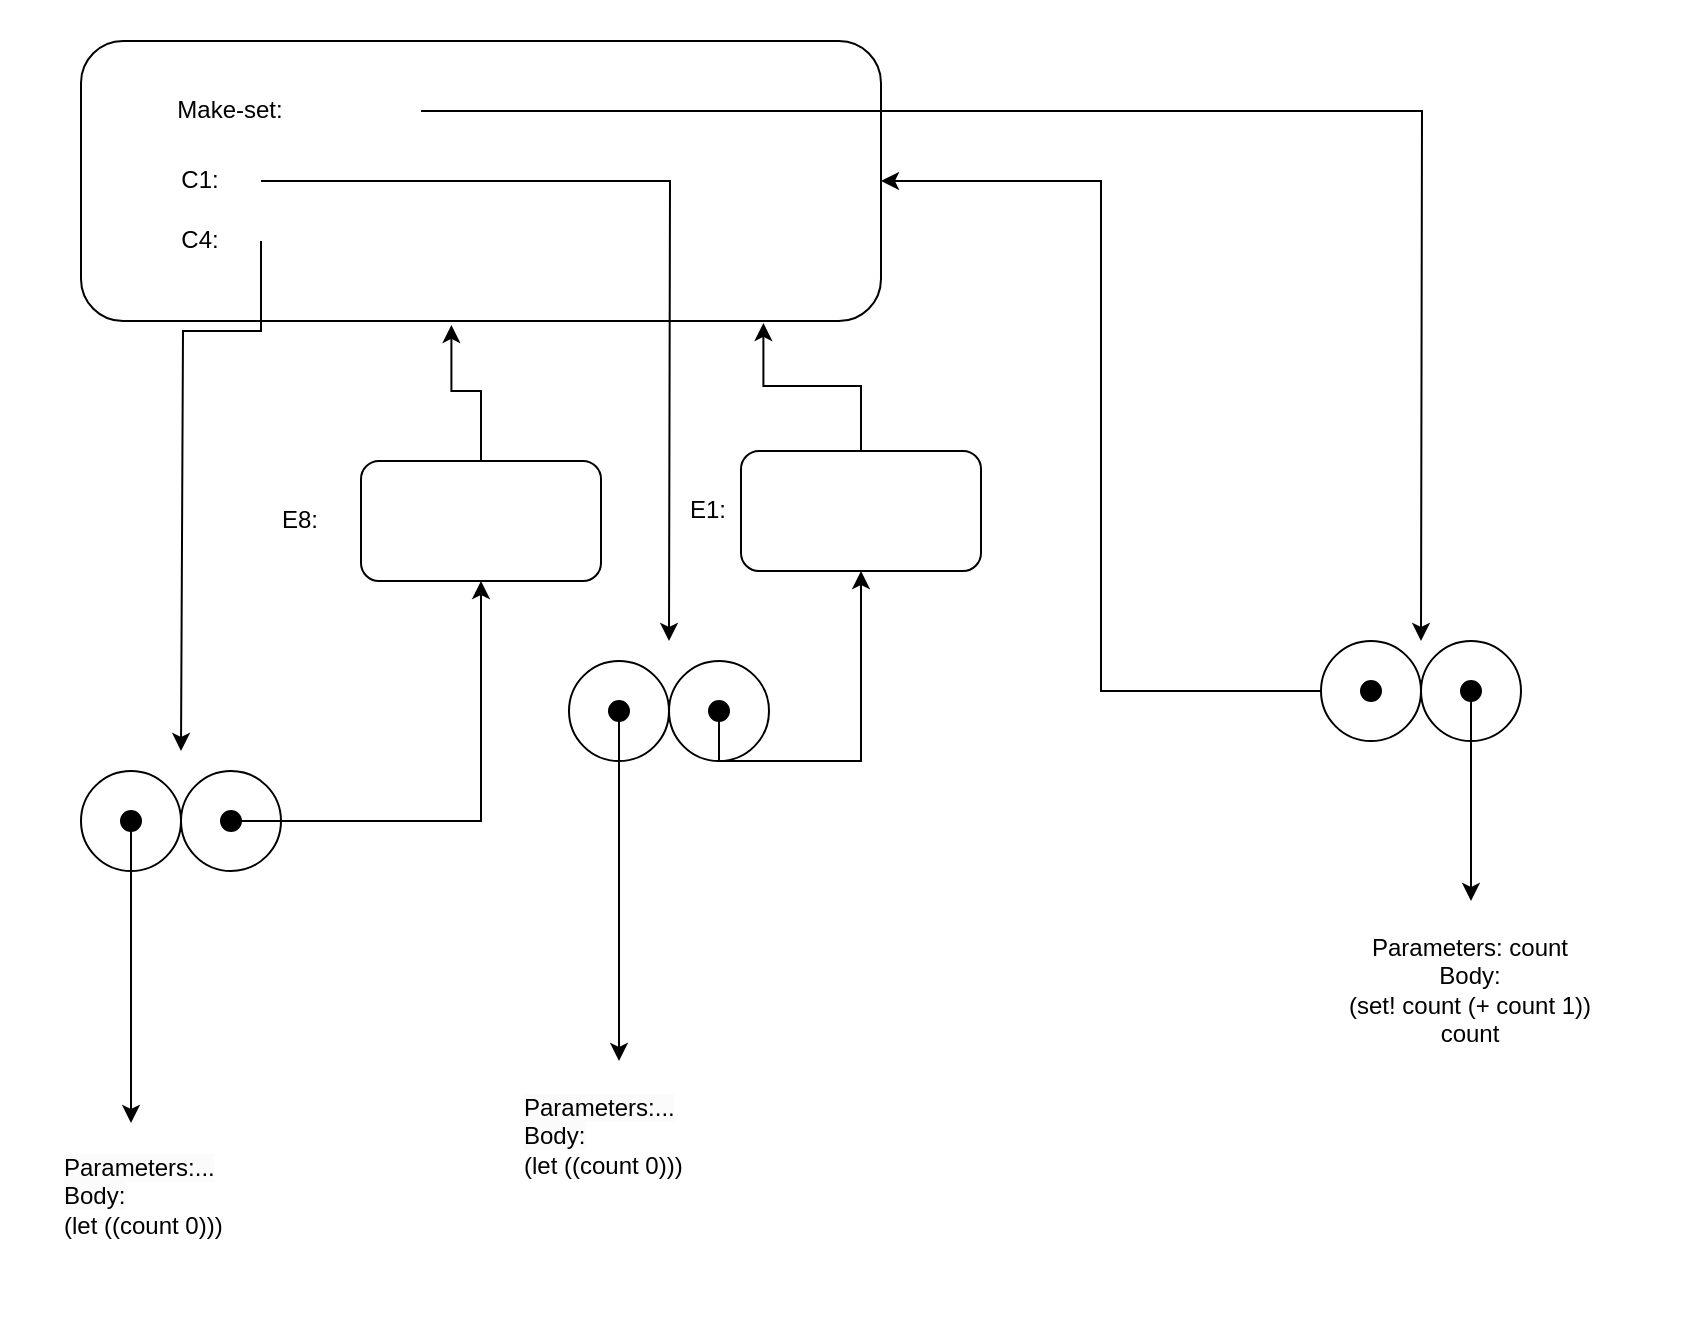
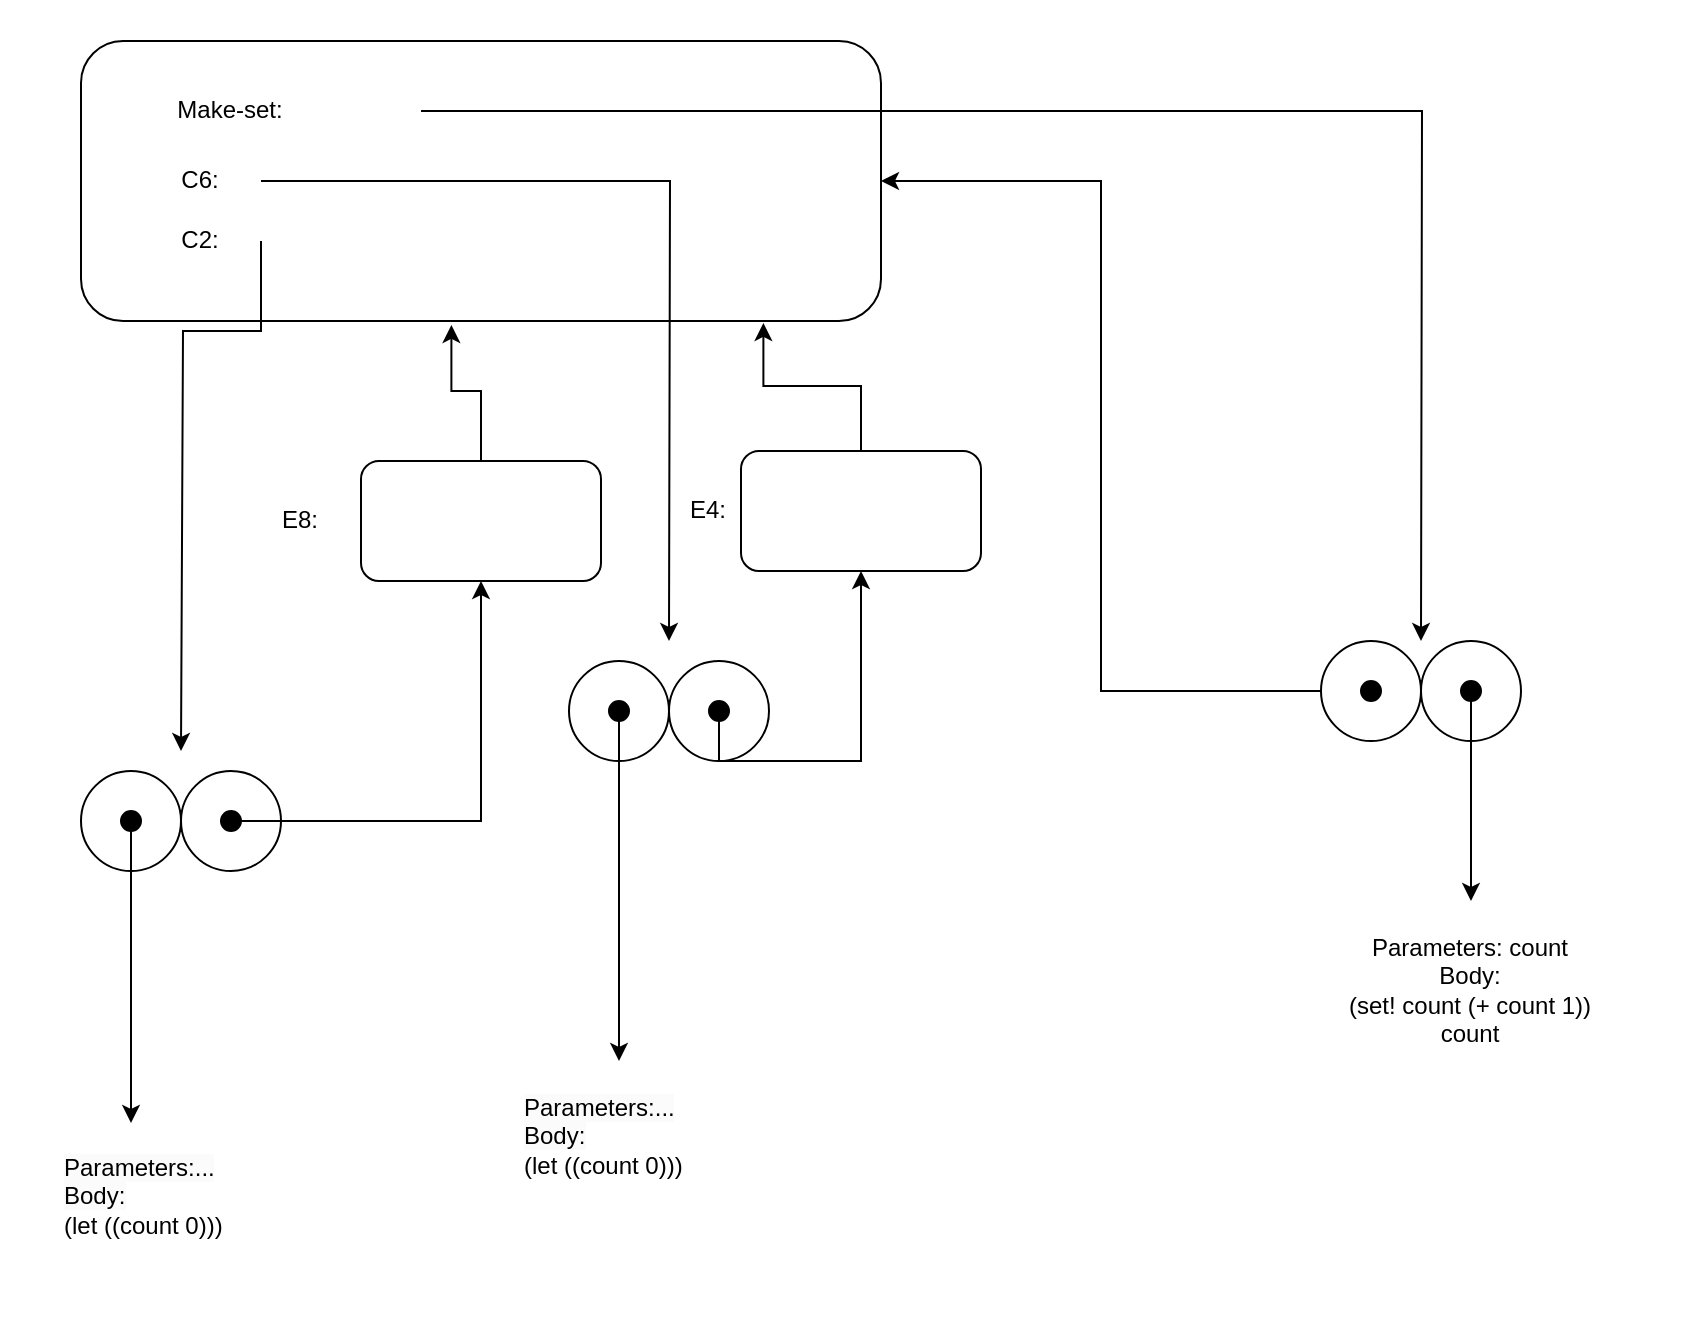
(201, 181) -> (201, 181)
(201, 241) -> (201, 241)
(709, 511) -> (709, 511)
